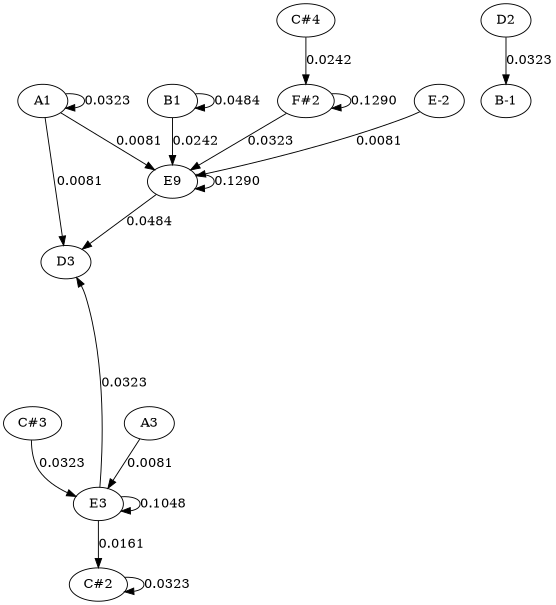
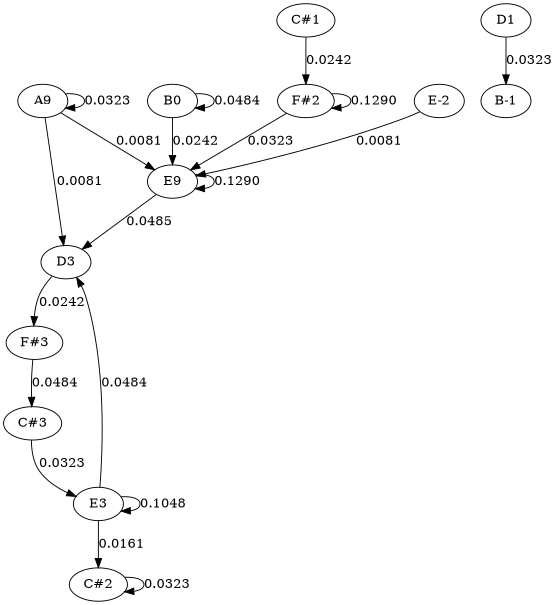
(306, 20) -> (306, 20)
(506, 20) -> (506, 20)
(43, 101) -> (43, 101)
(172, 101) -> (172, 101)
(149, 222) -> (149, 222)
none -> (34, 343)
(124, 383) -> (124, 383)
(149, 423) -> none
